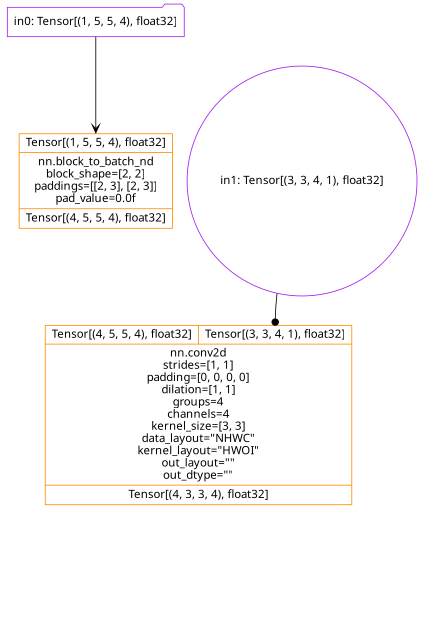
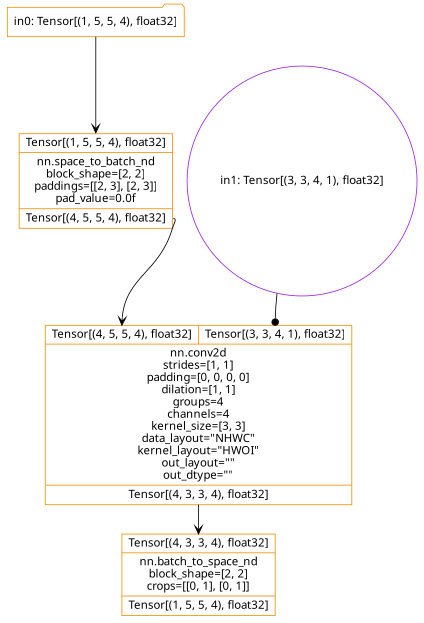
(96, 22) -> (96, 22)
(96, 162) -> (96, 162)
none -> (150, 268)
none -> (199, 575)
